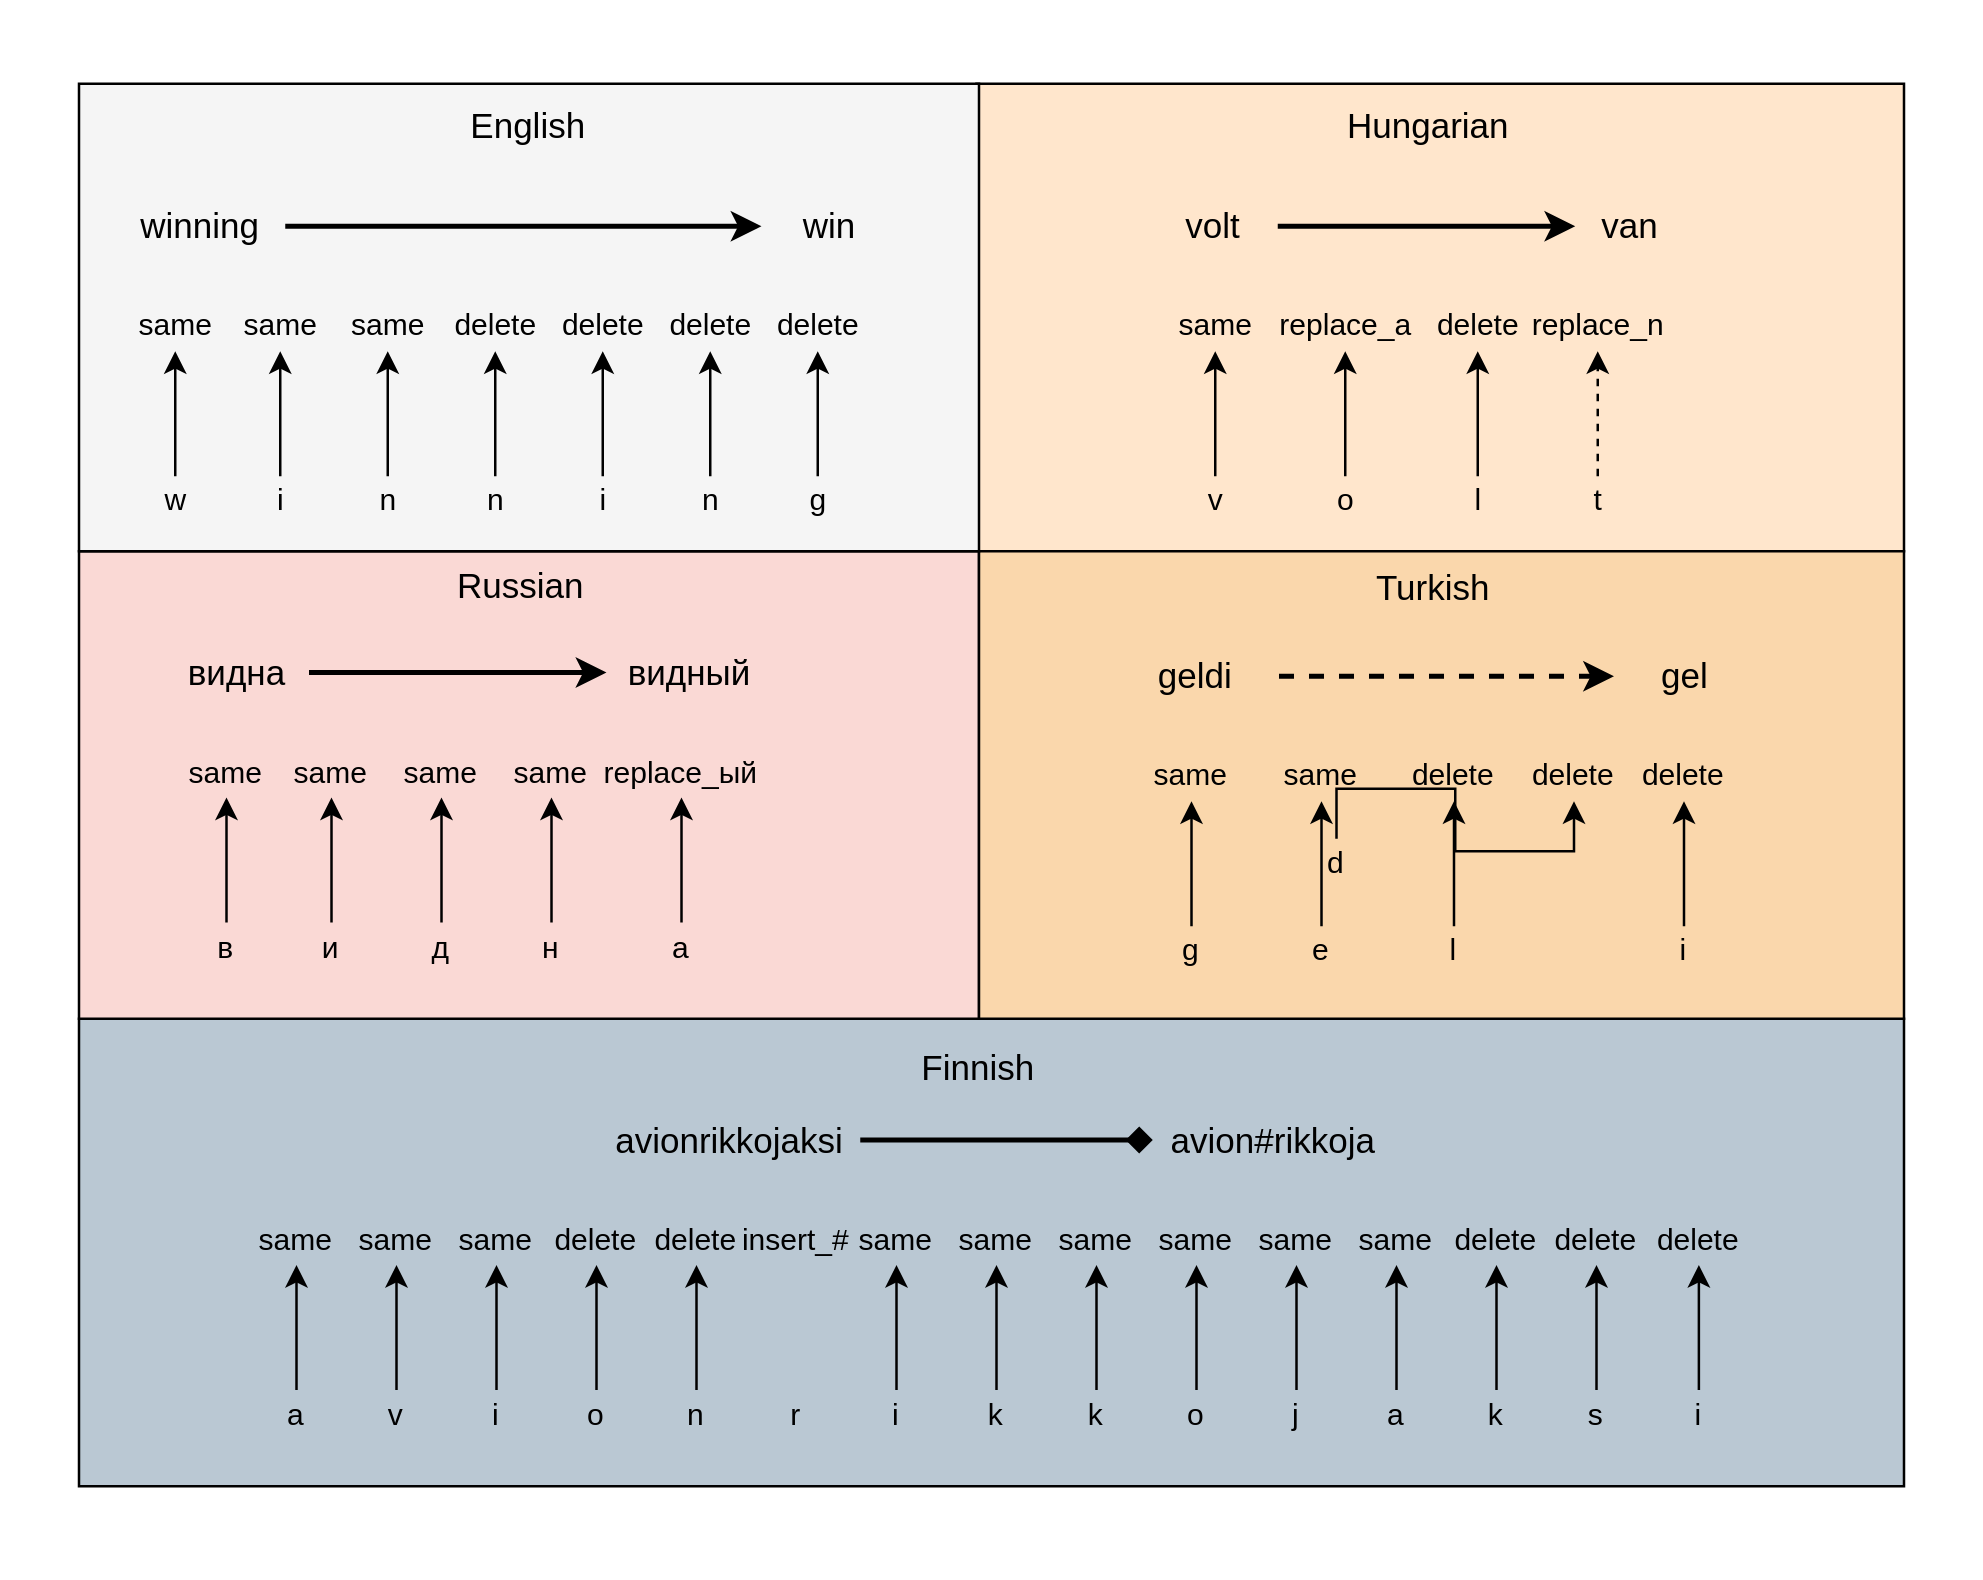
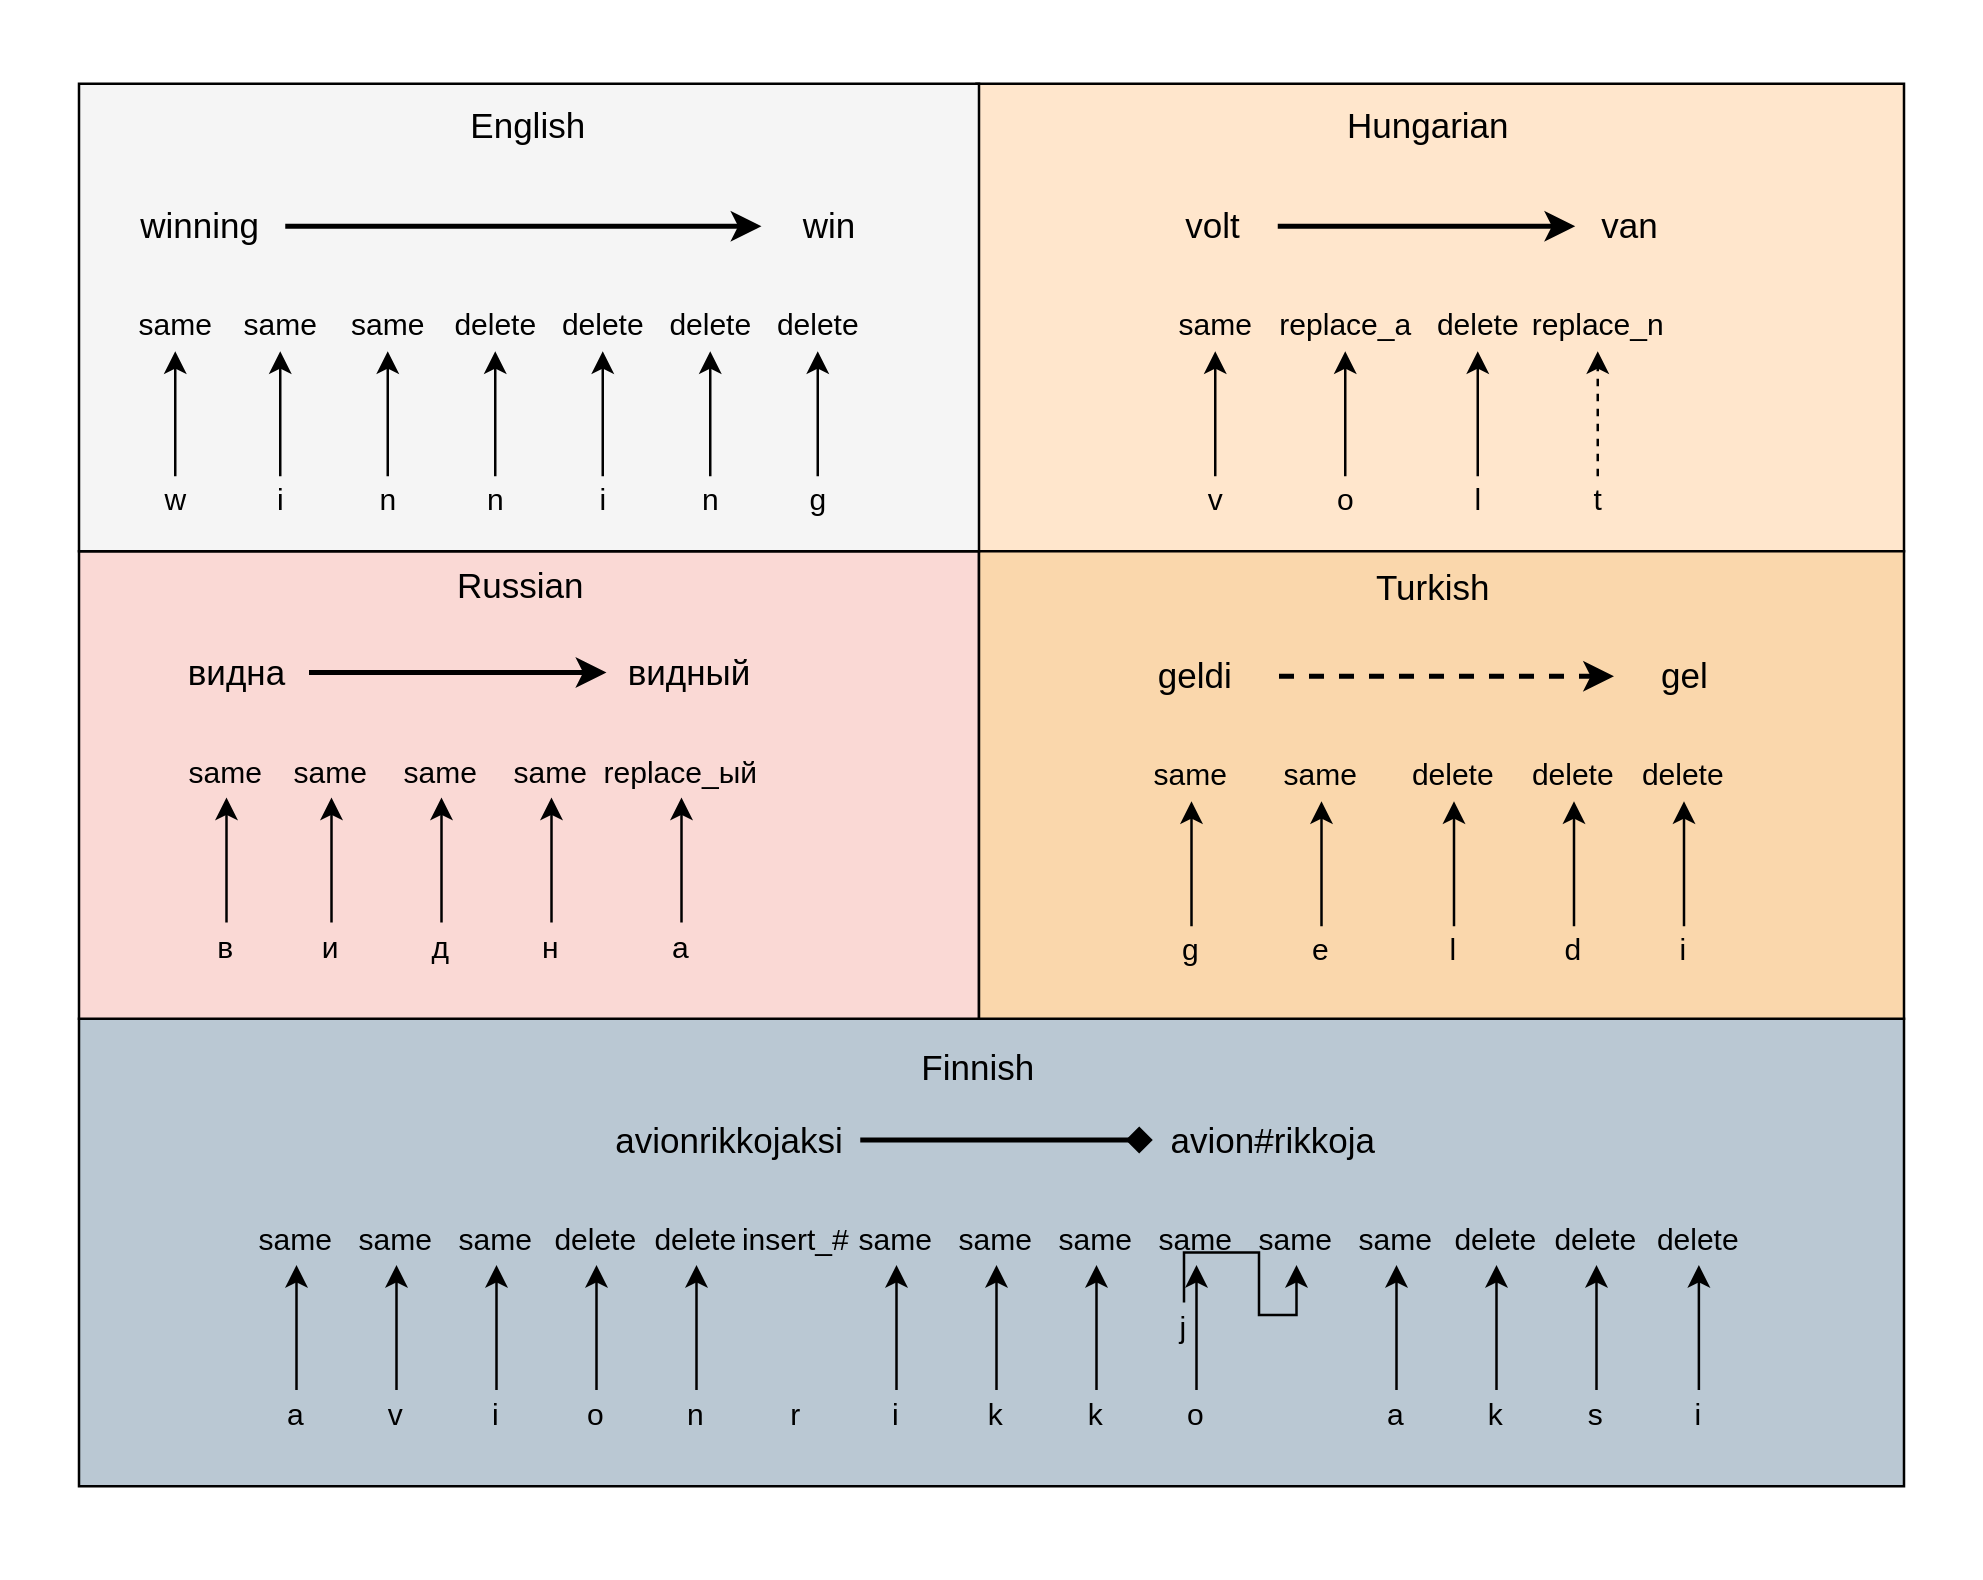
(1336, 864) -> (1574, 951)
(1296, 1415) -> (1184, 1328)
